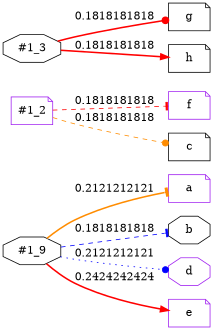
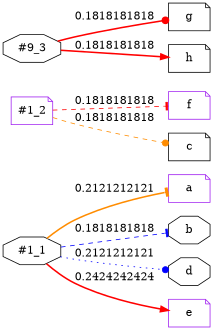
(32, 48) -> (32, 48)
(32, 251) -> (32, 251)
(189, 272) -> (189, 272)
